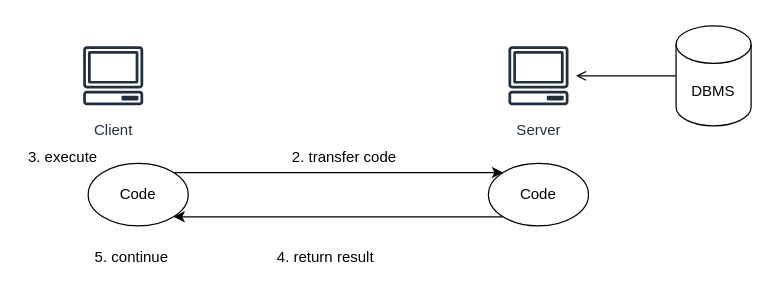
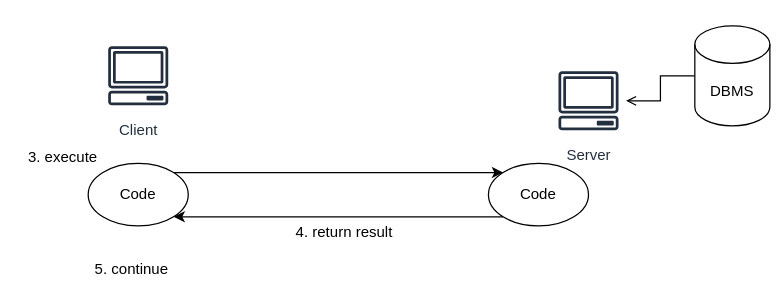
(113, 76) -> (138, 76)
(538, 76) -> (588, 101)
(713, 76) -> (732, 76)
(344, 157) -> none
(132, 257) -> (132, 269)
(326, 257) -> (344, 232)
